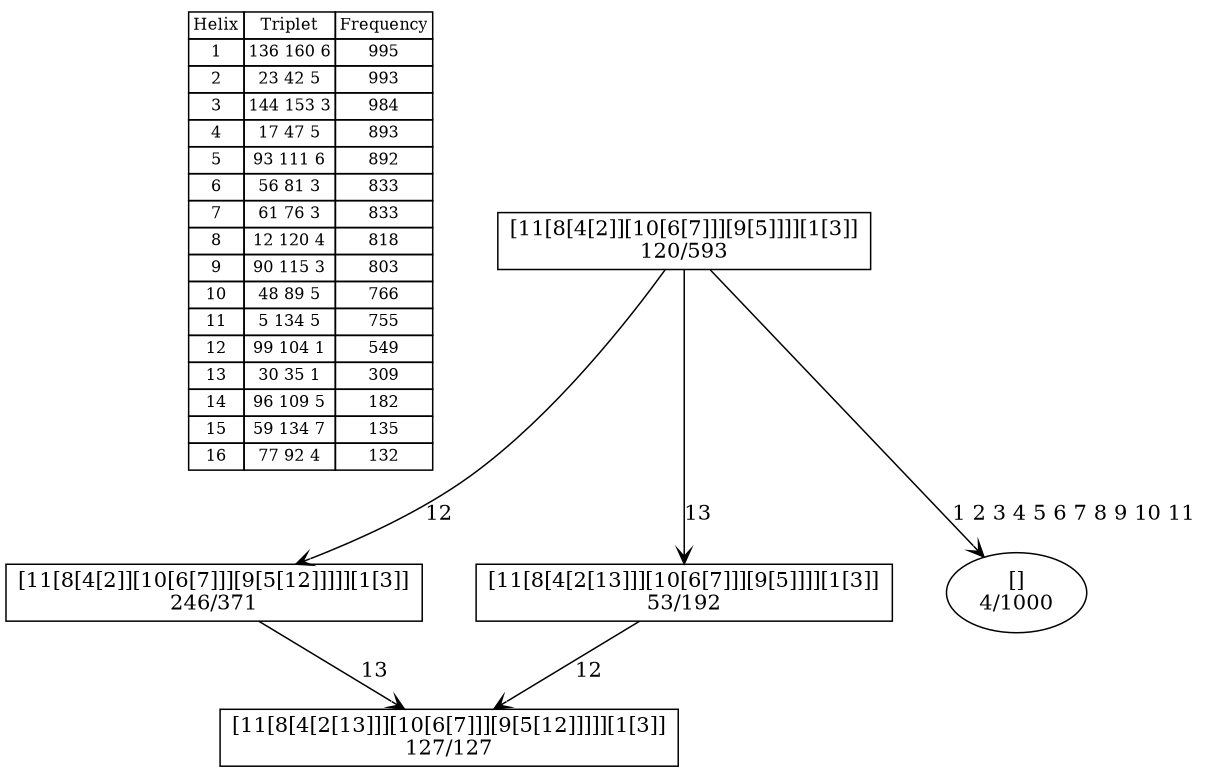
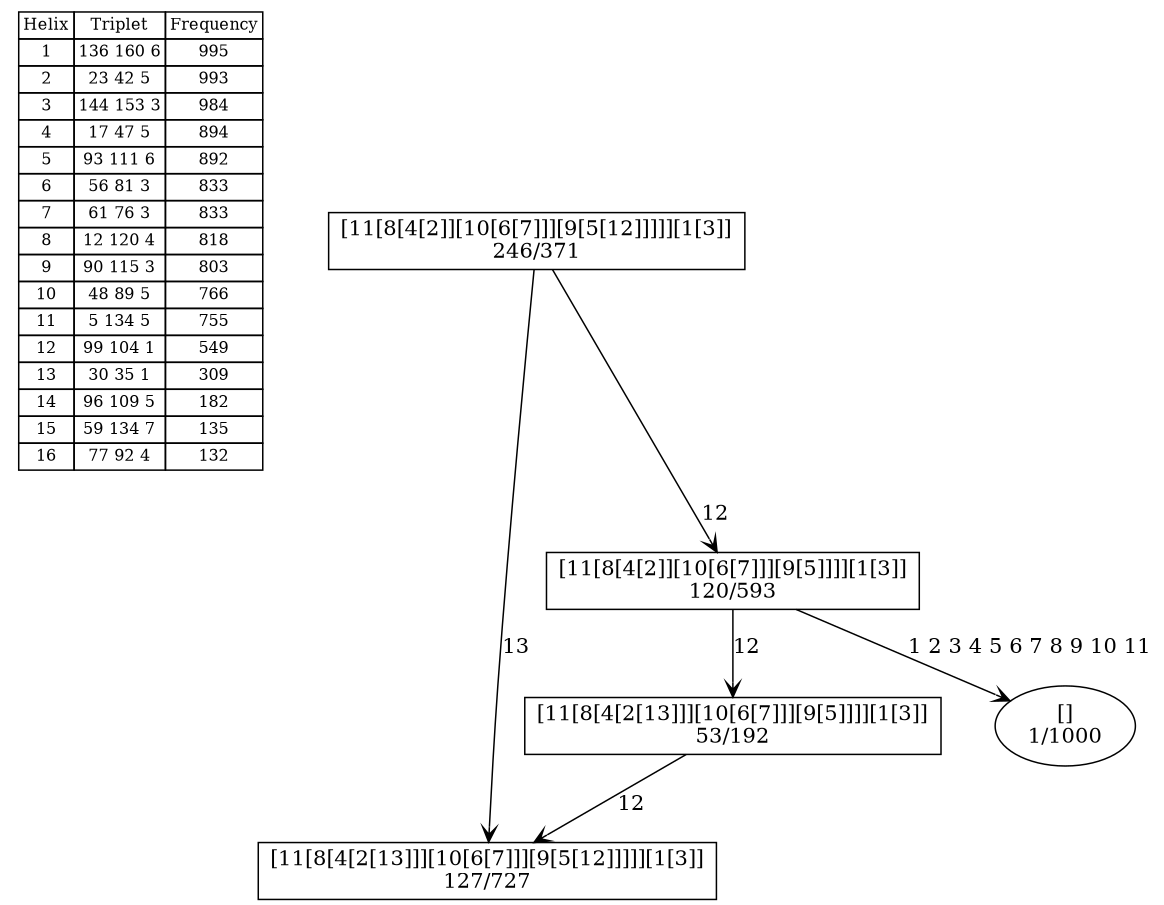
(384, 133) -> (214, 133)
(511, 443) -> (631, 404)
(701, 514) -> (750, 648)
(1017, 593) -> (1065, 726)
(449, 738) -> (487, 871)
